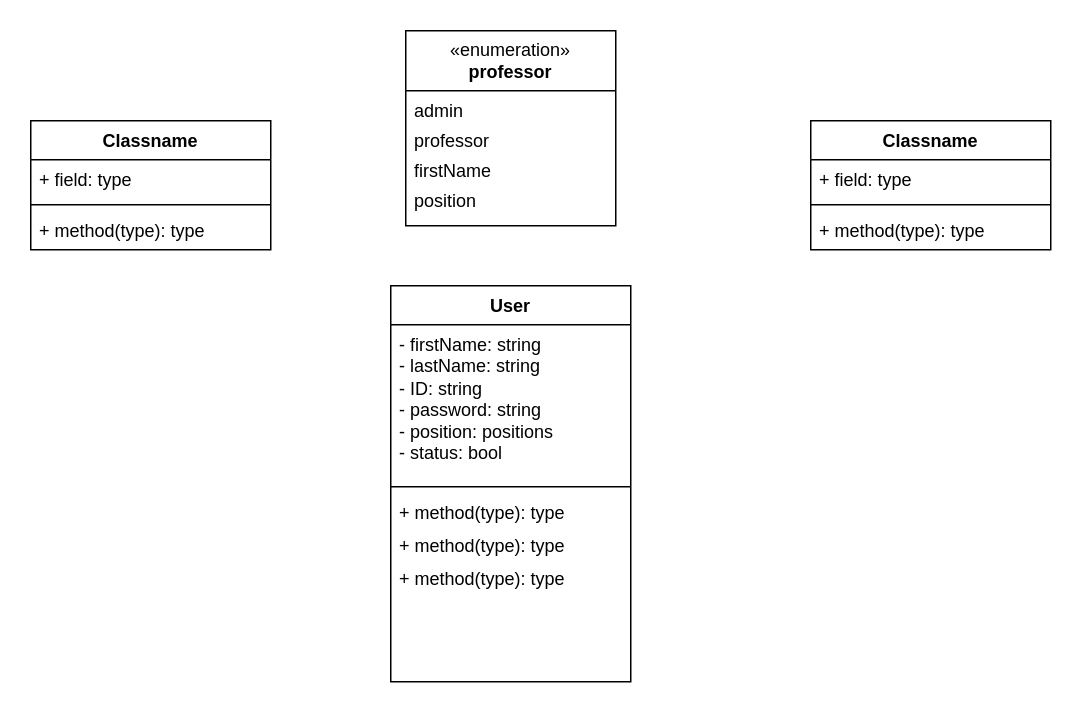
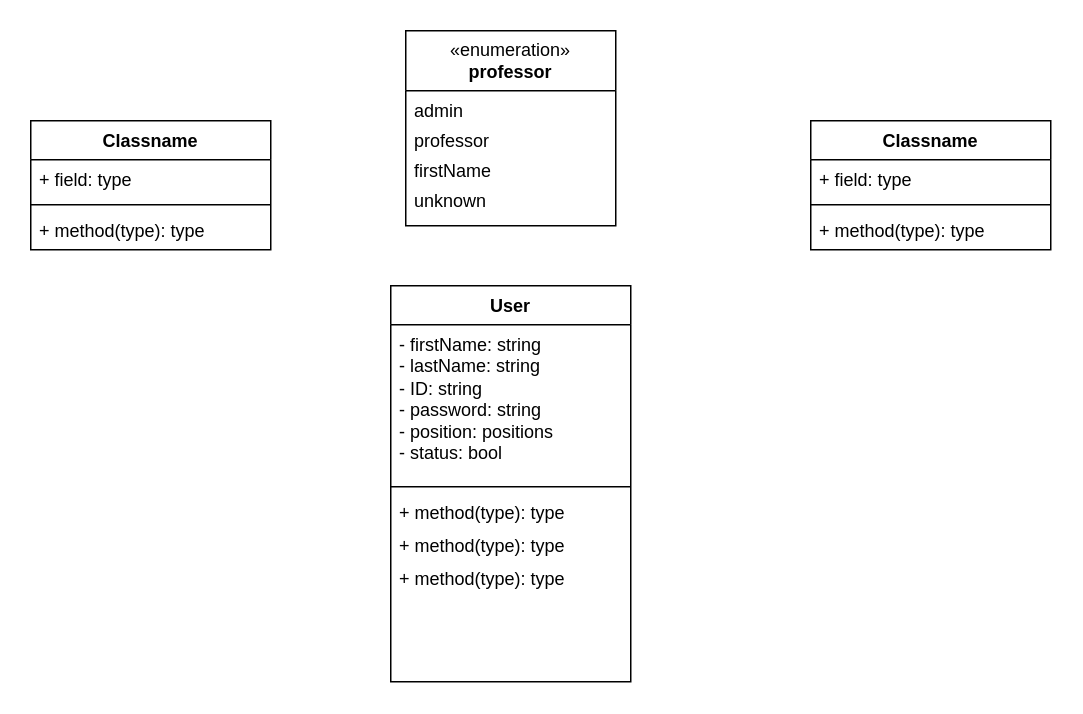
(450, 202) -> (450, 202)
